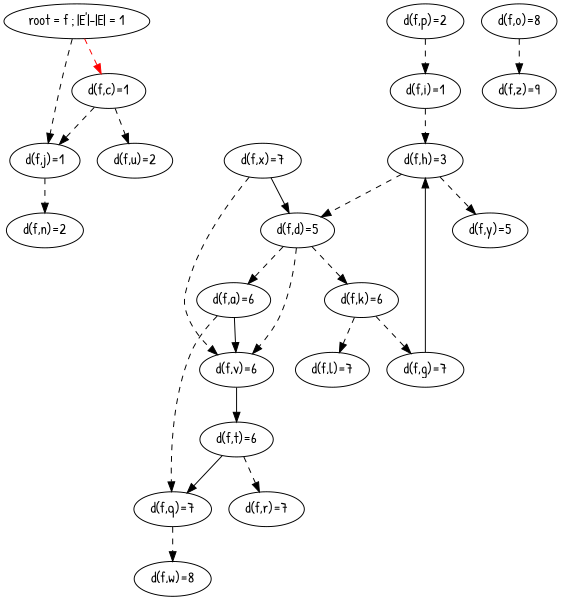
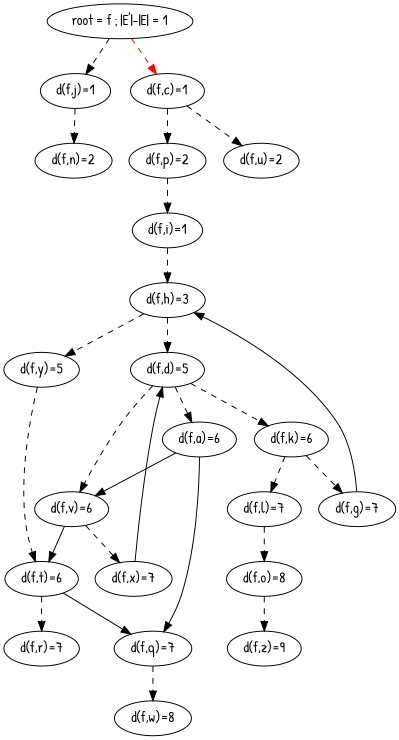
(80, 122) -> (167, 121)
(197, 260) -> (99, 540)
(179, 394) -> (193, 542)
none -> (25, 470)
none -> (264, 539)
